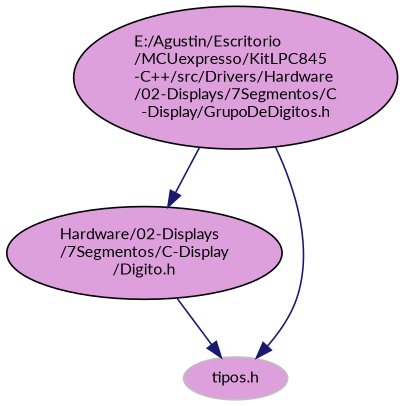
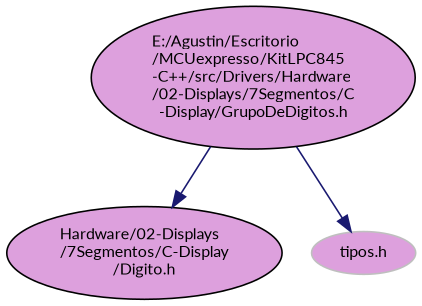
(194, 322) -> none
